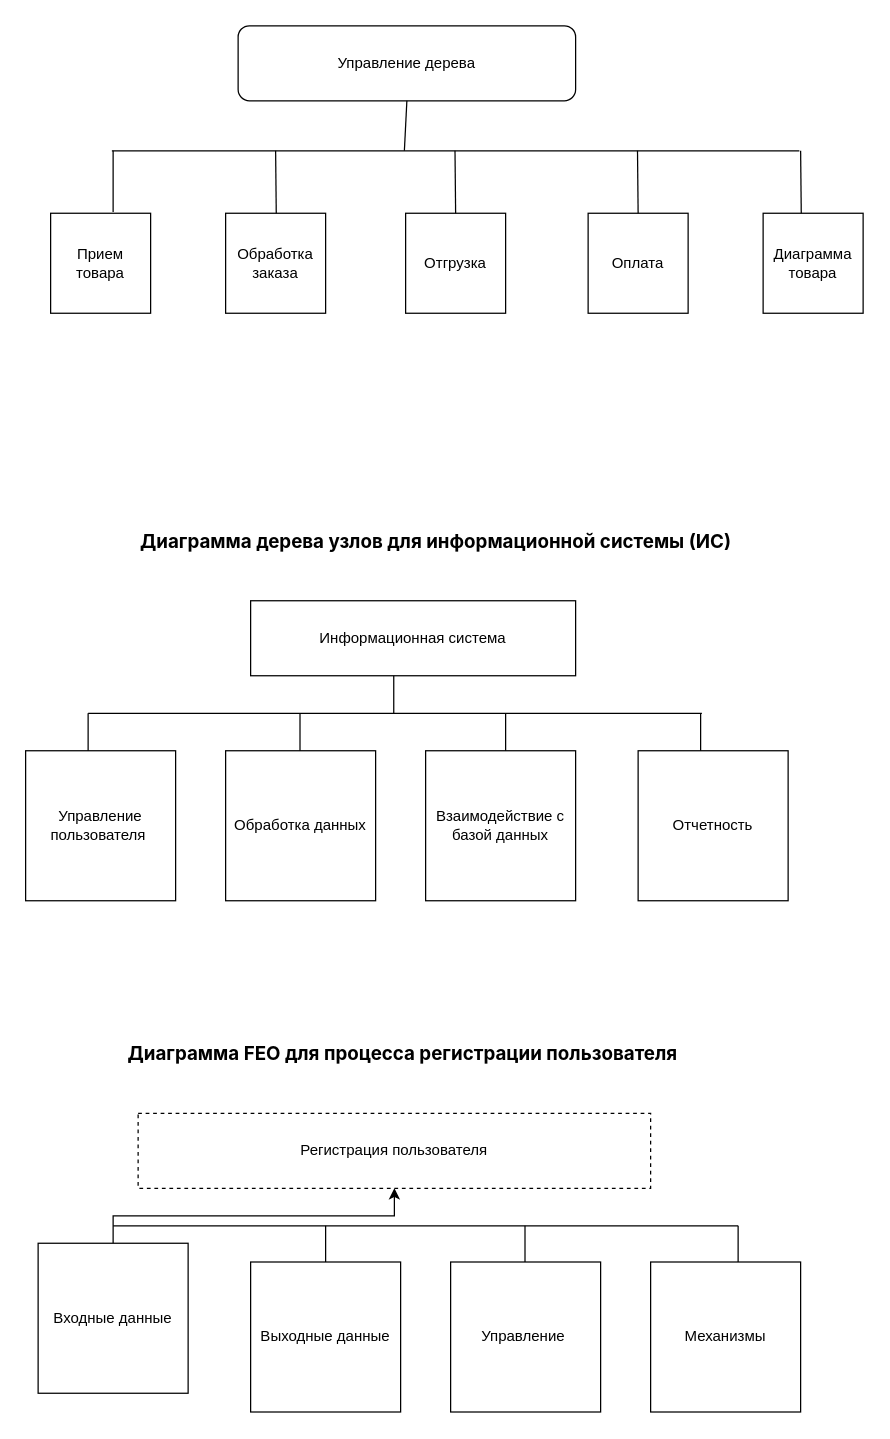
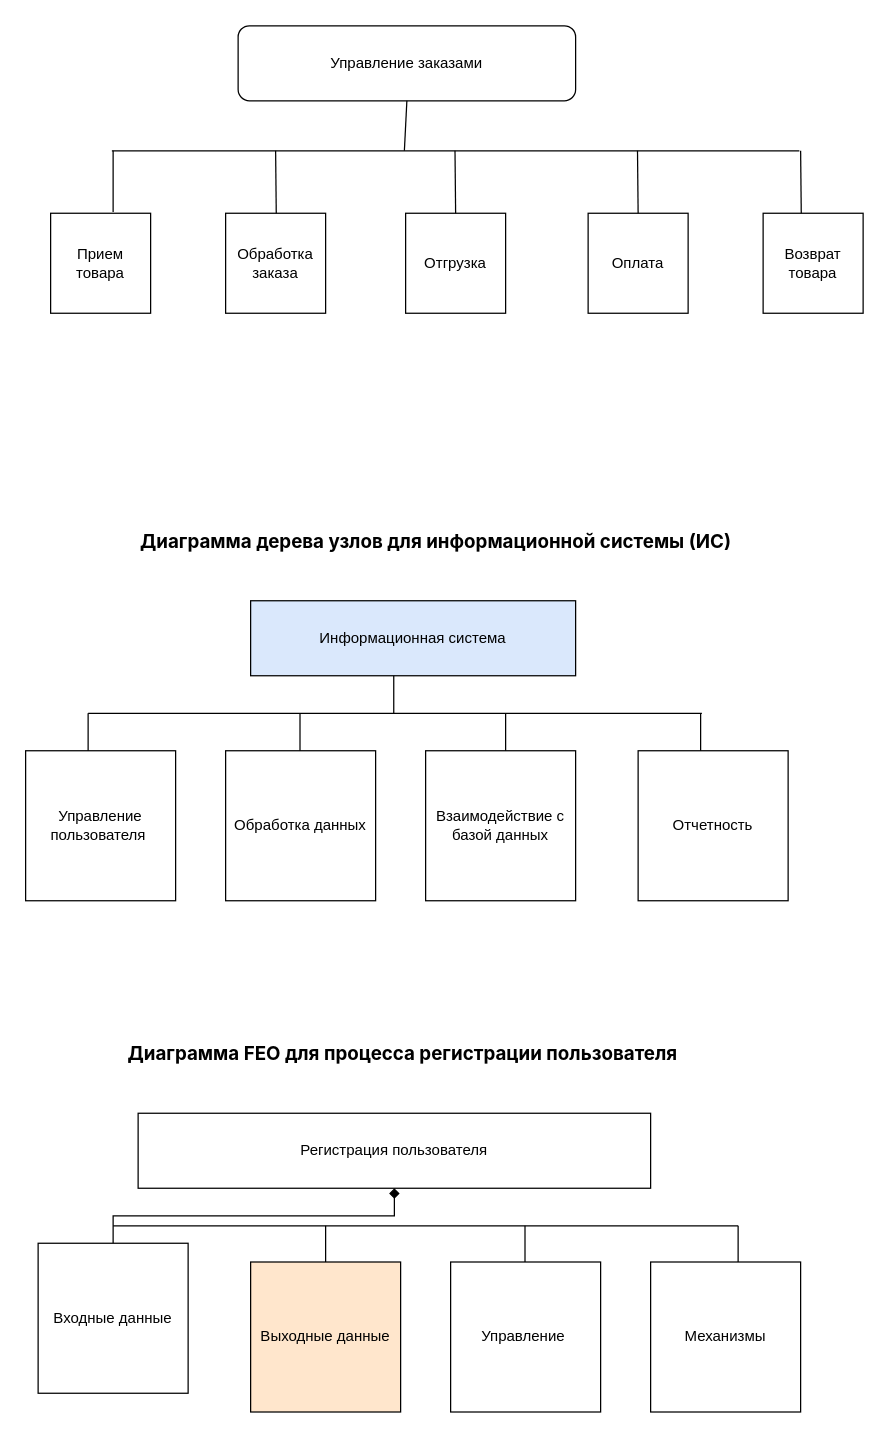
(407, 63) -> (407, 63)
(813, 263) -> (813, 263)
(413, 638) -> (413, 638)
(394, 1151) -> (394, 1151)
(394, 1198) -> (394, 1199)
(326, 1337) -> (326, 1337)
